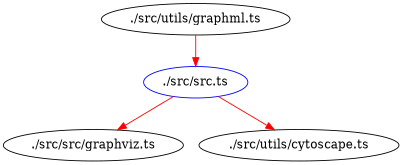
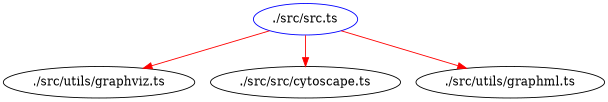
(196, 46) -> (400, 48)
(93, 145) -> (99, 82)
(299, 145) -> (306, 82)
